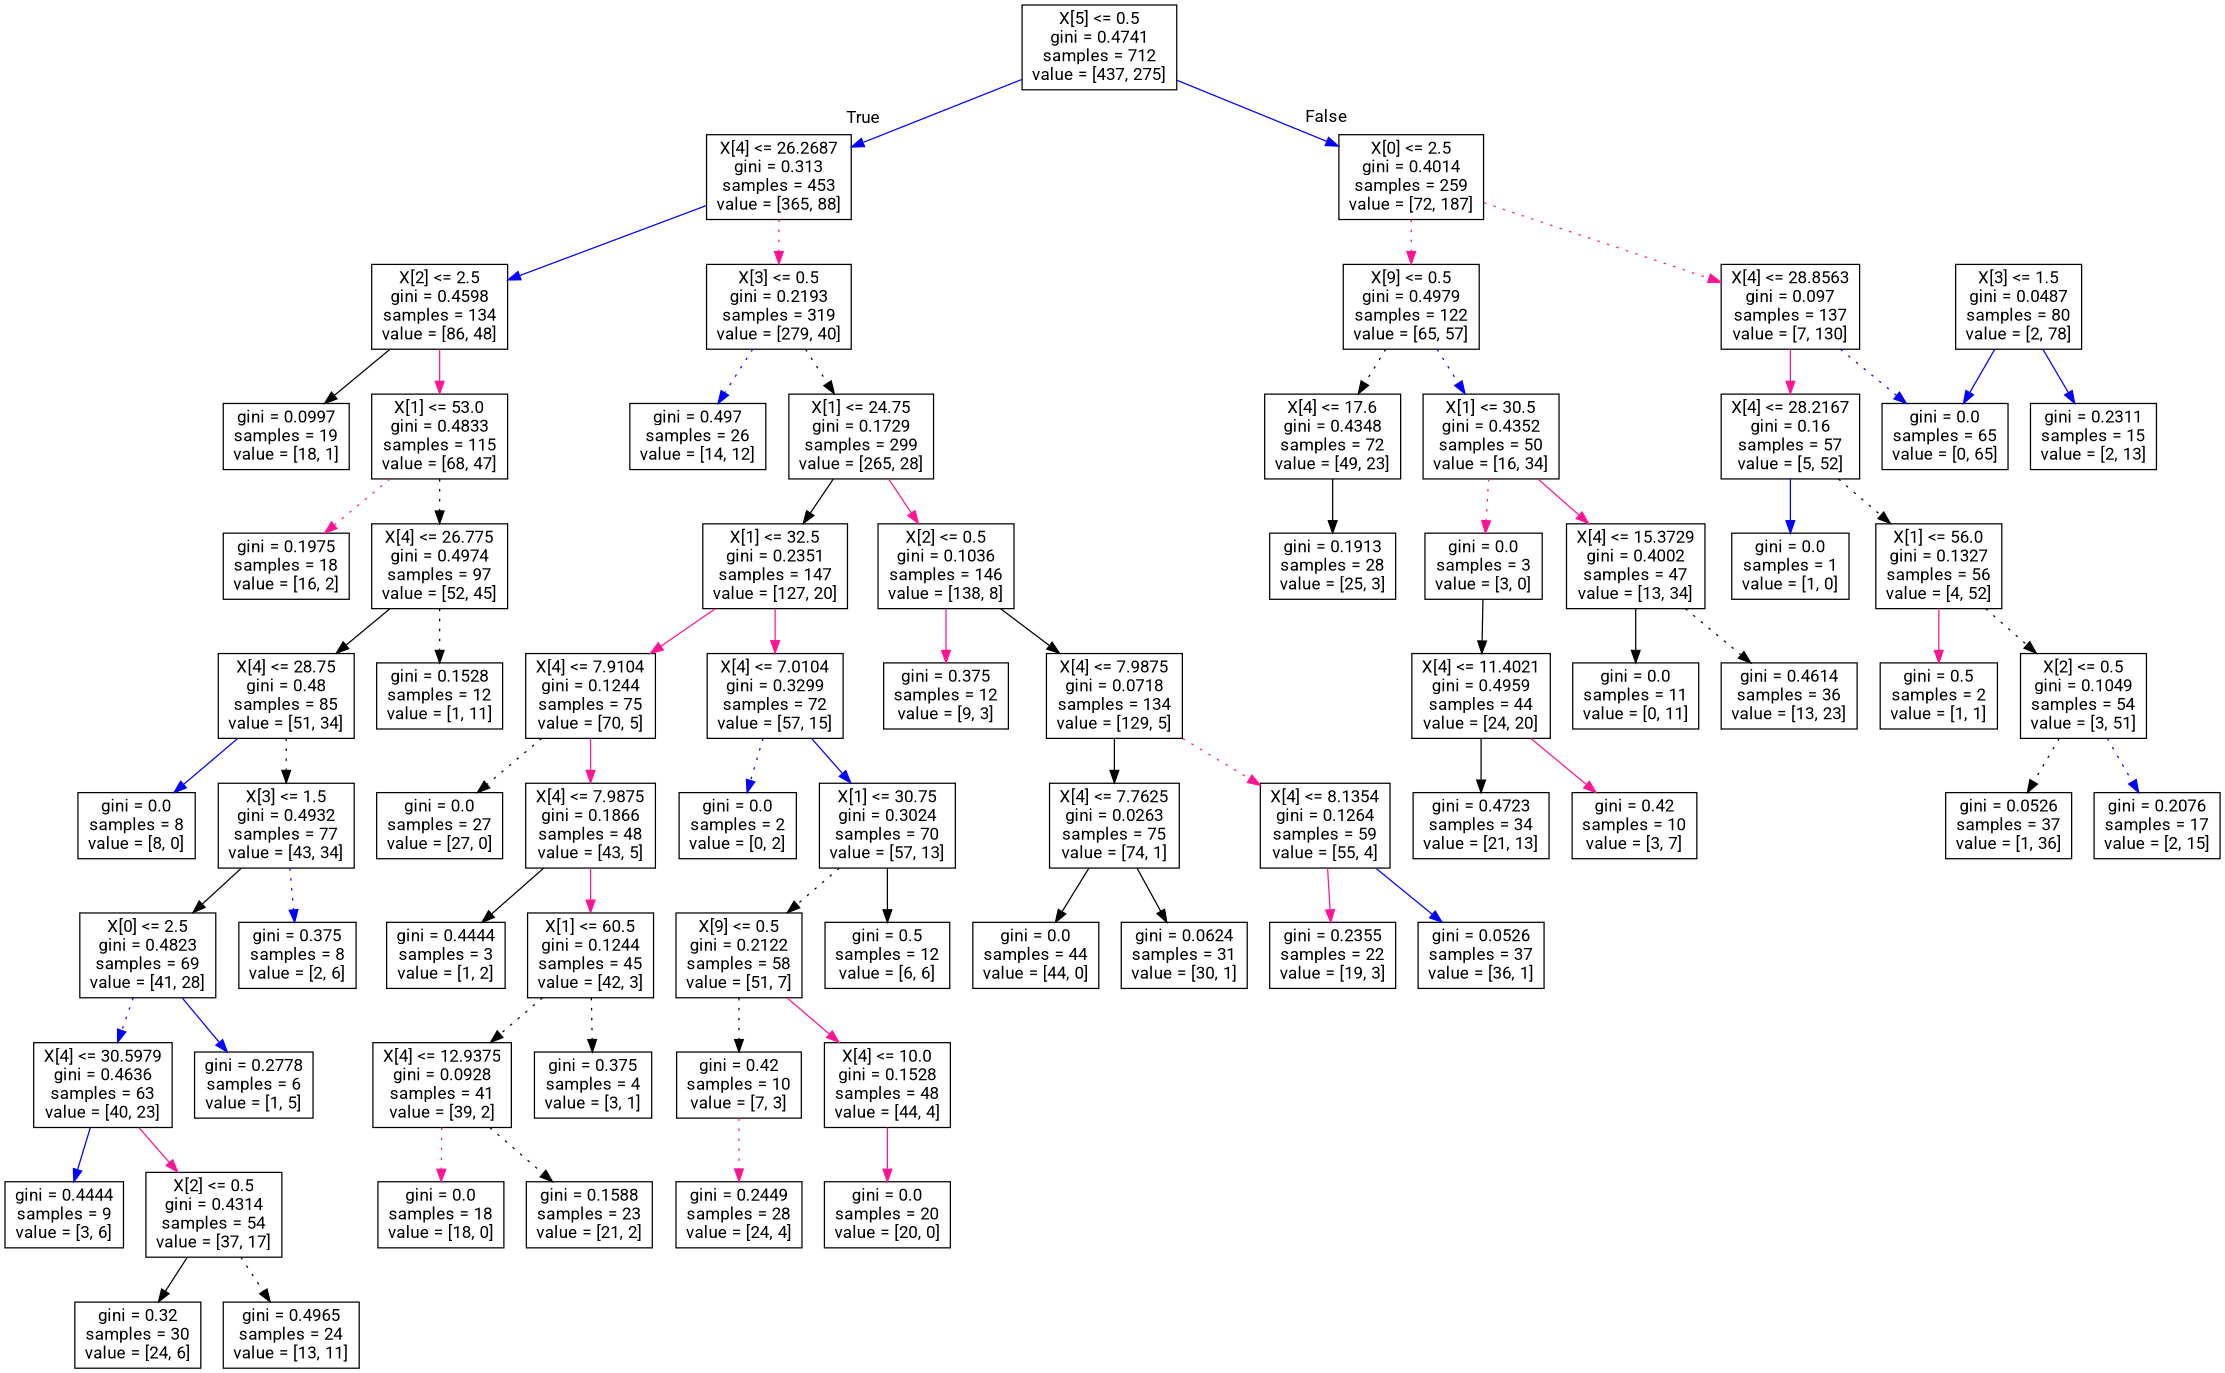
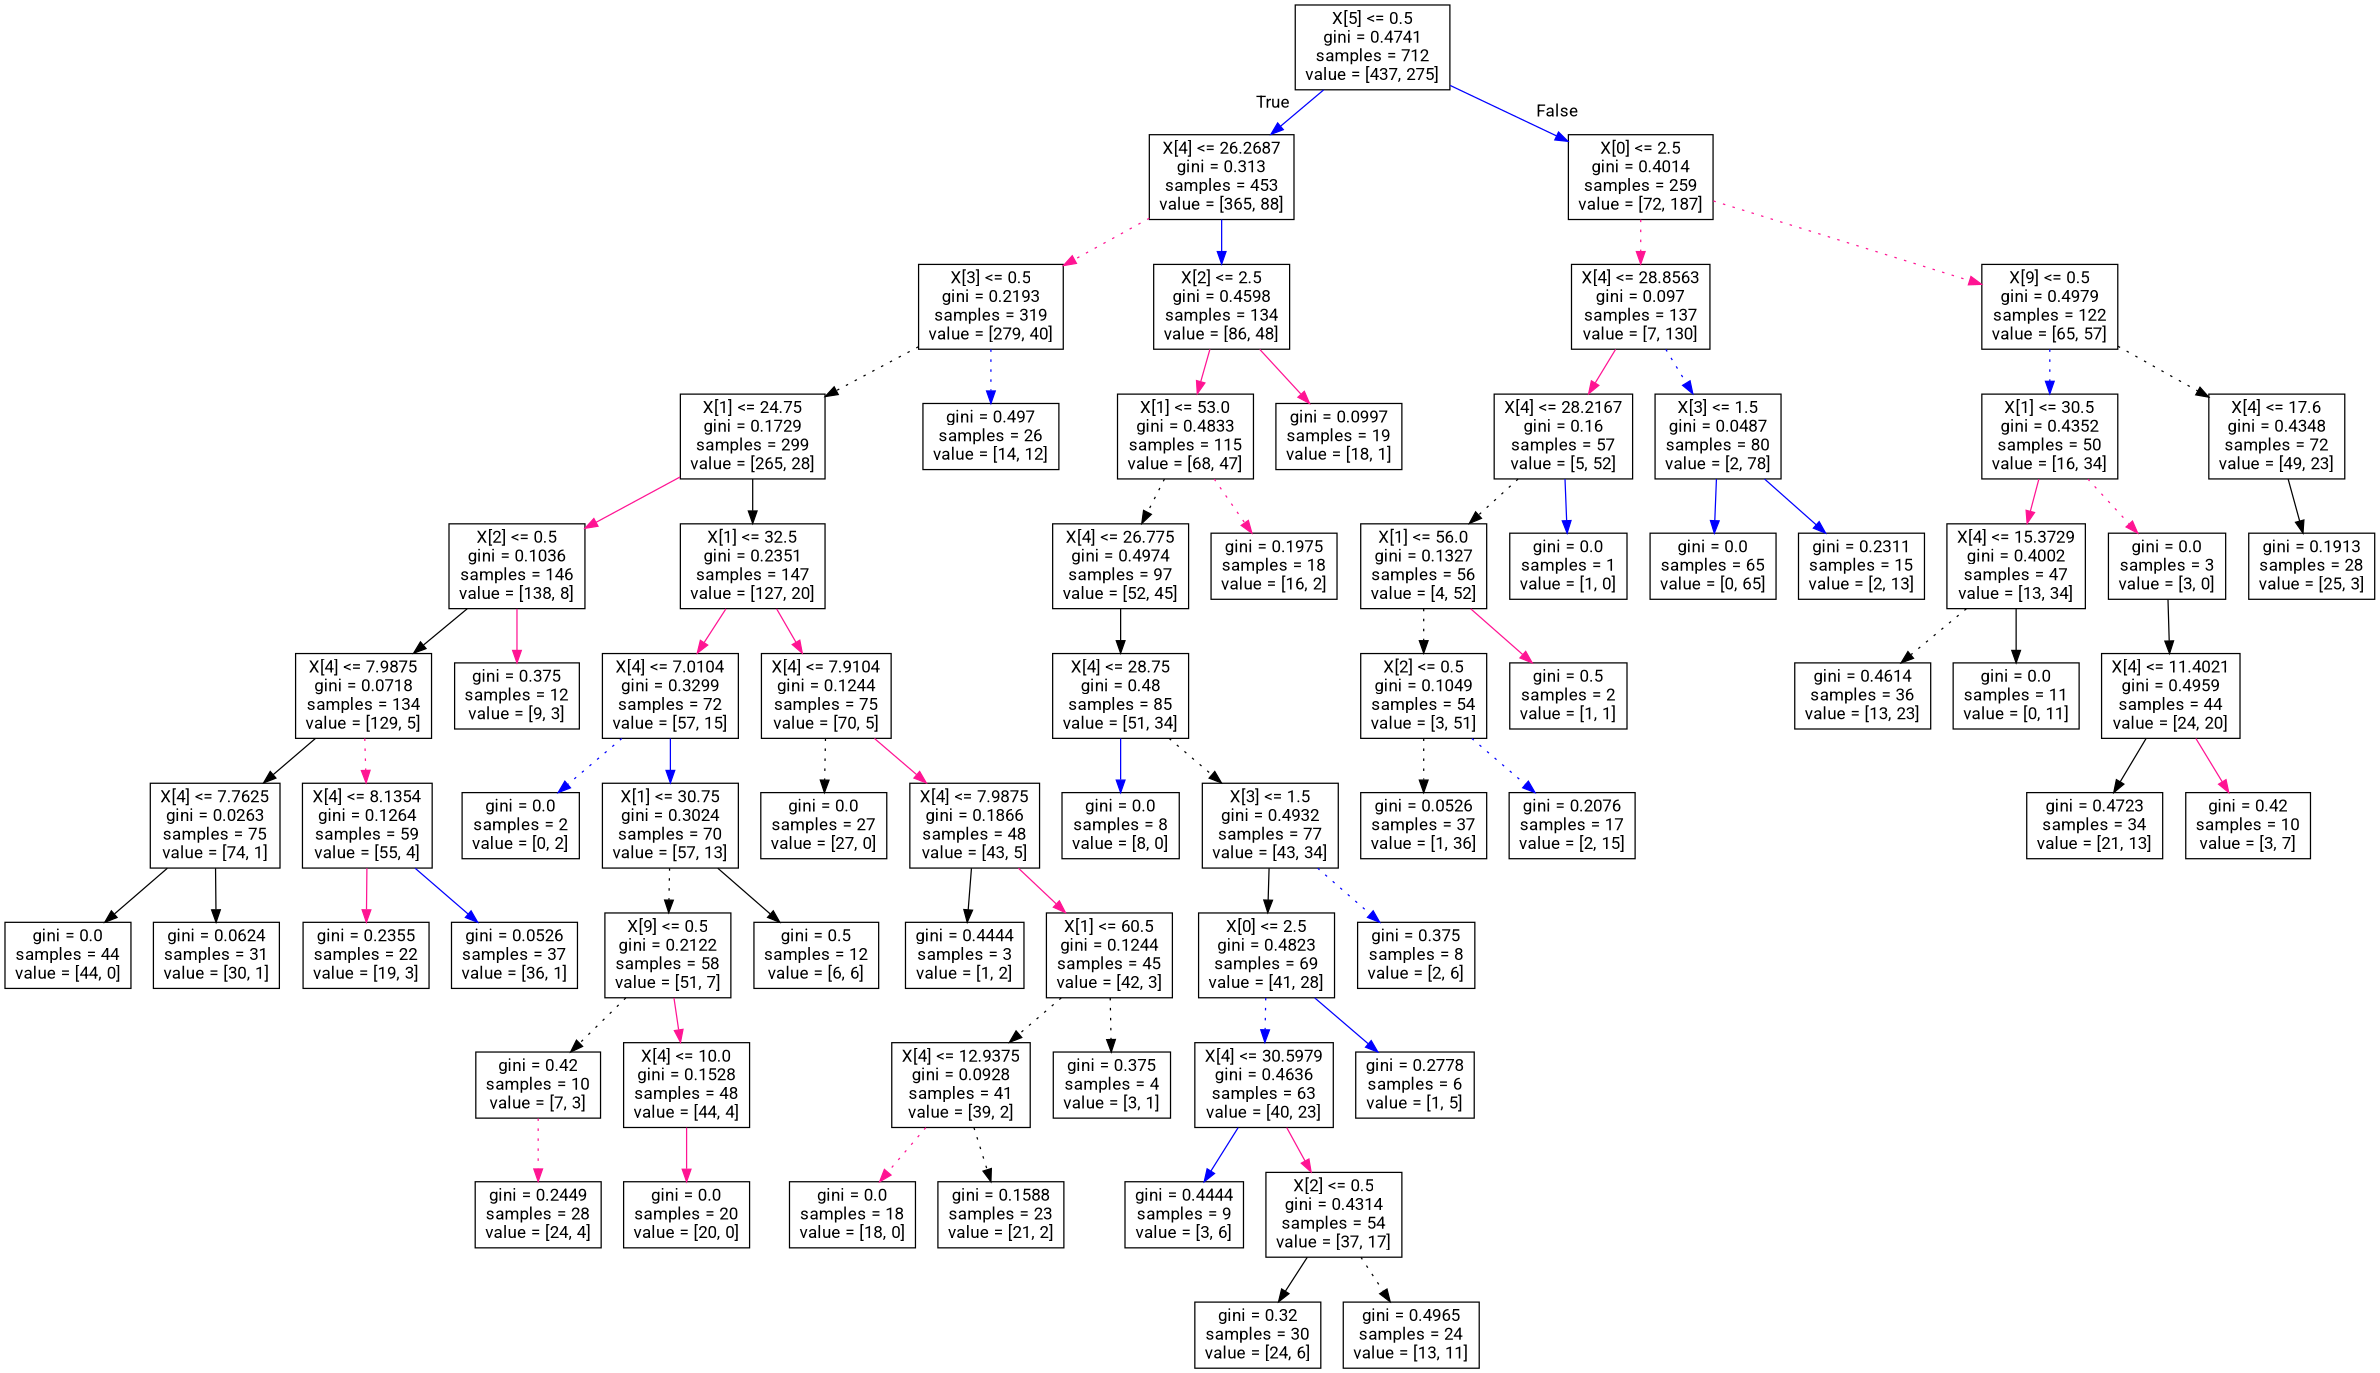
(362, 372) -> (1280, 372)
(1869, 372) -> (1676, 366)
(440, 696) -> none
